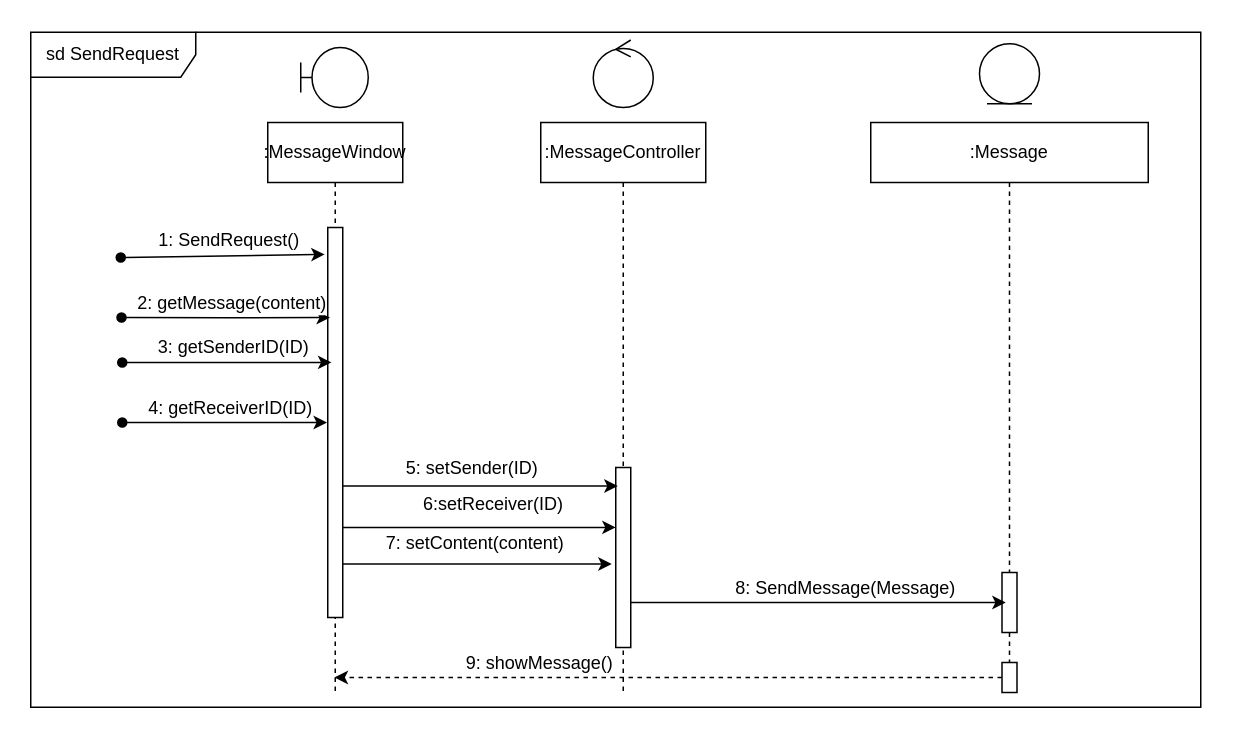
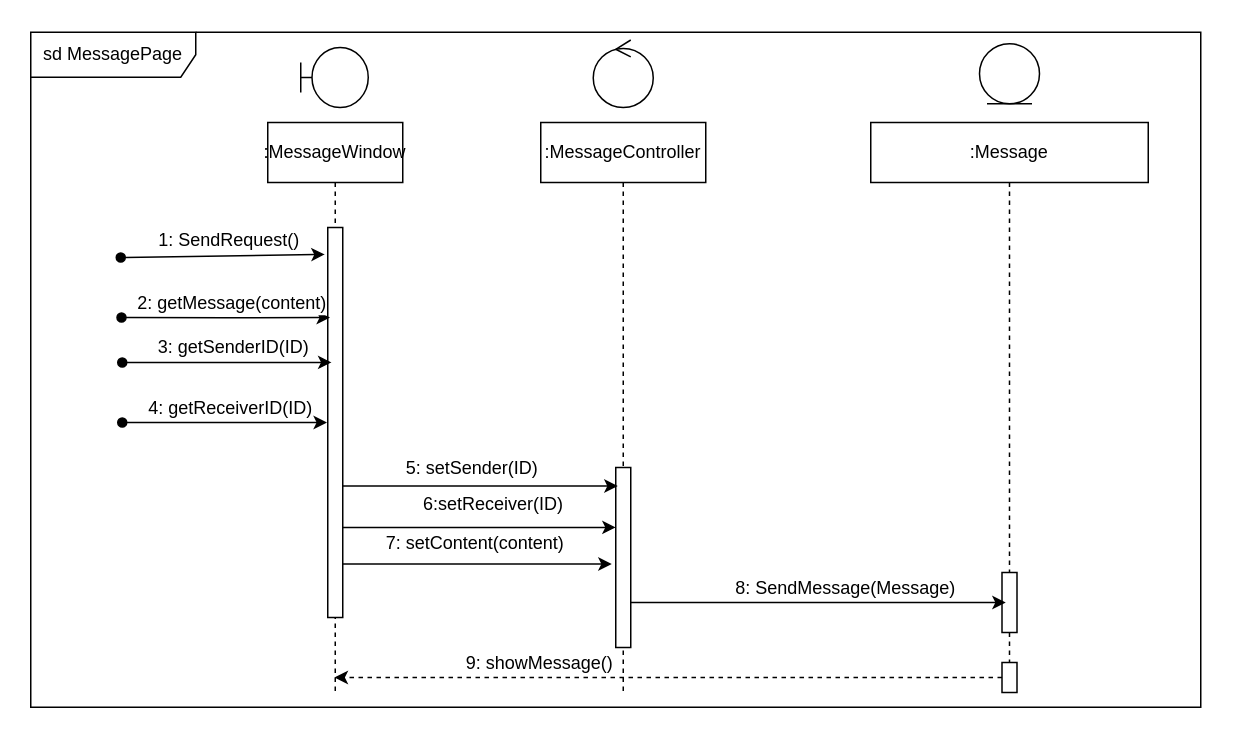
(113, 55) -> (113, 55)
